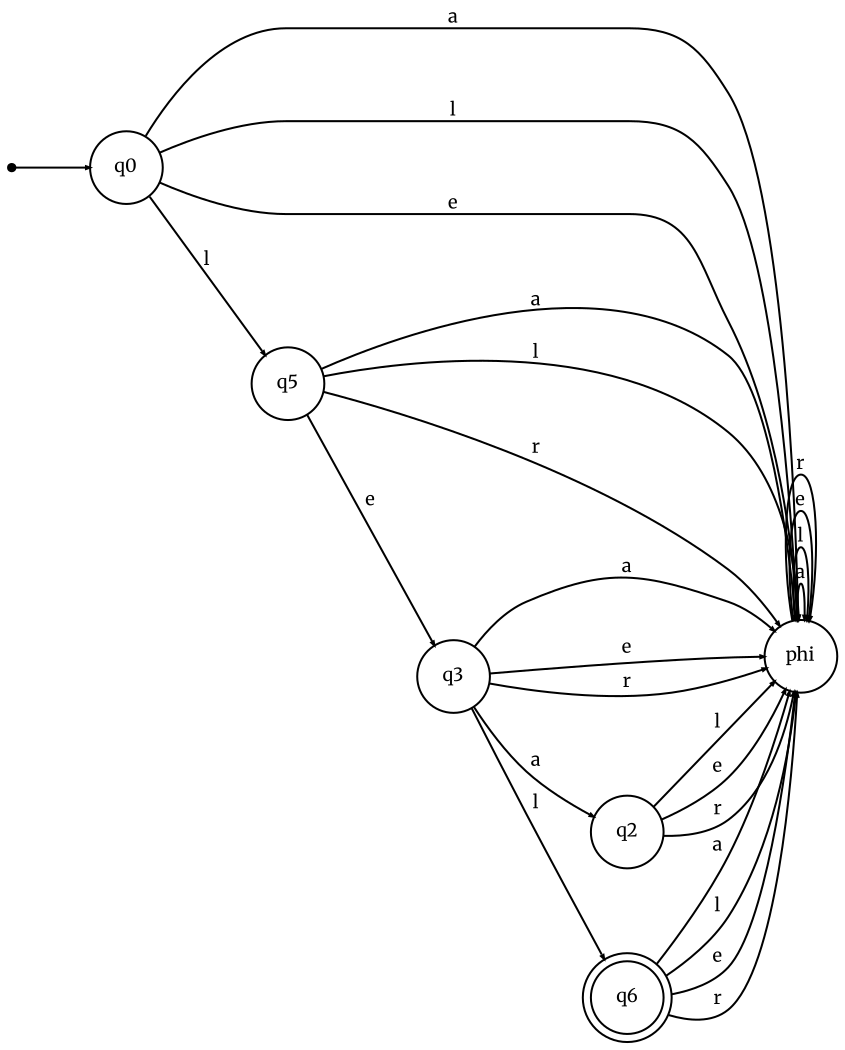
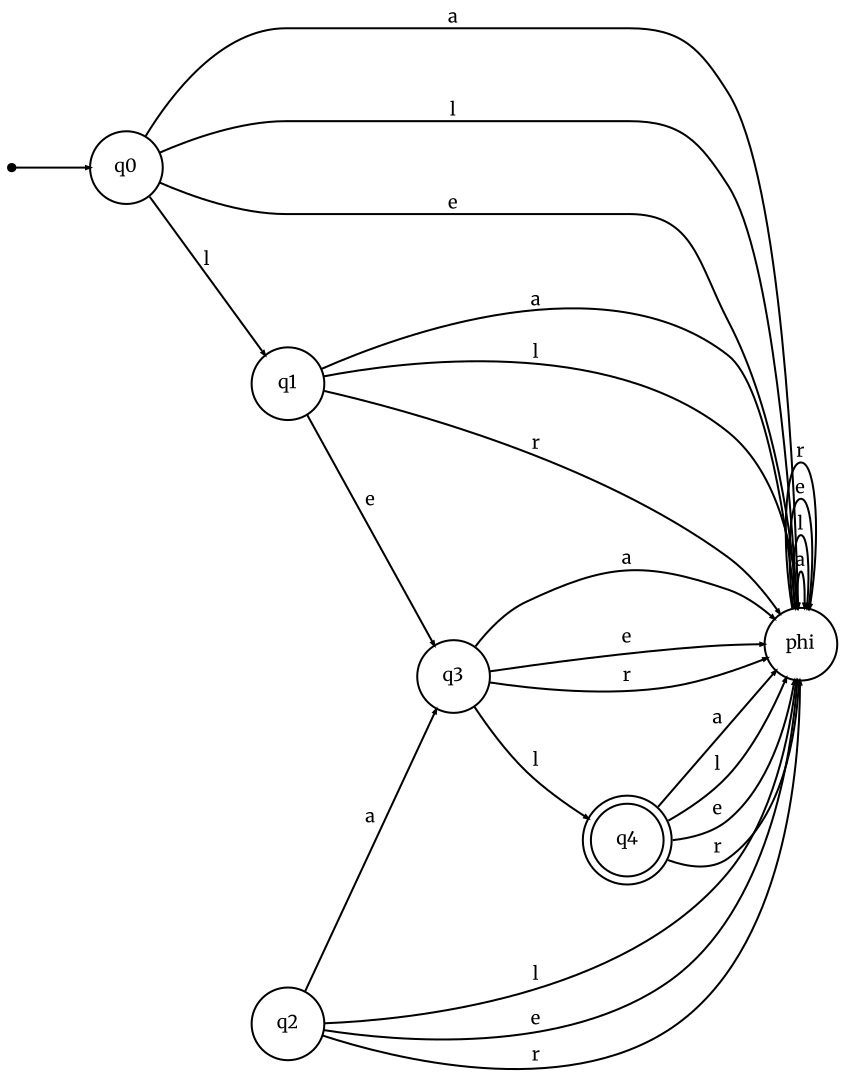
(288, 384) -> (288, 384)
(524, 769) -> (370, 852)
(627, 998) -> (627, 840)
